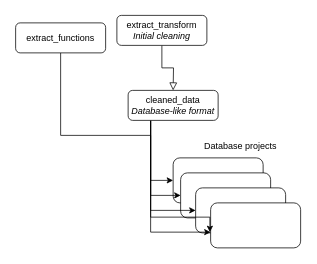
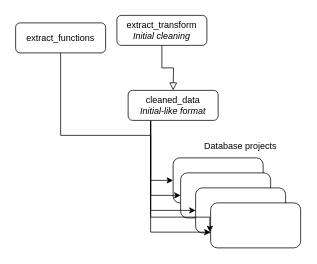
(173, 105) -> (173, 105)
